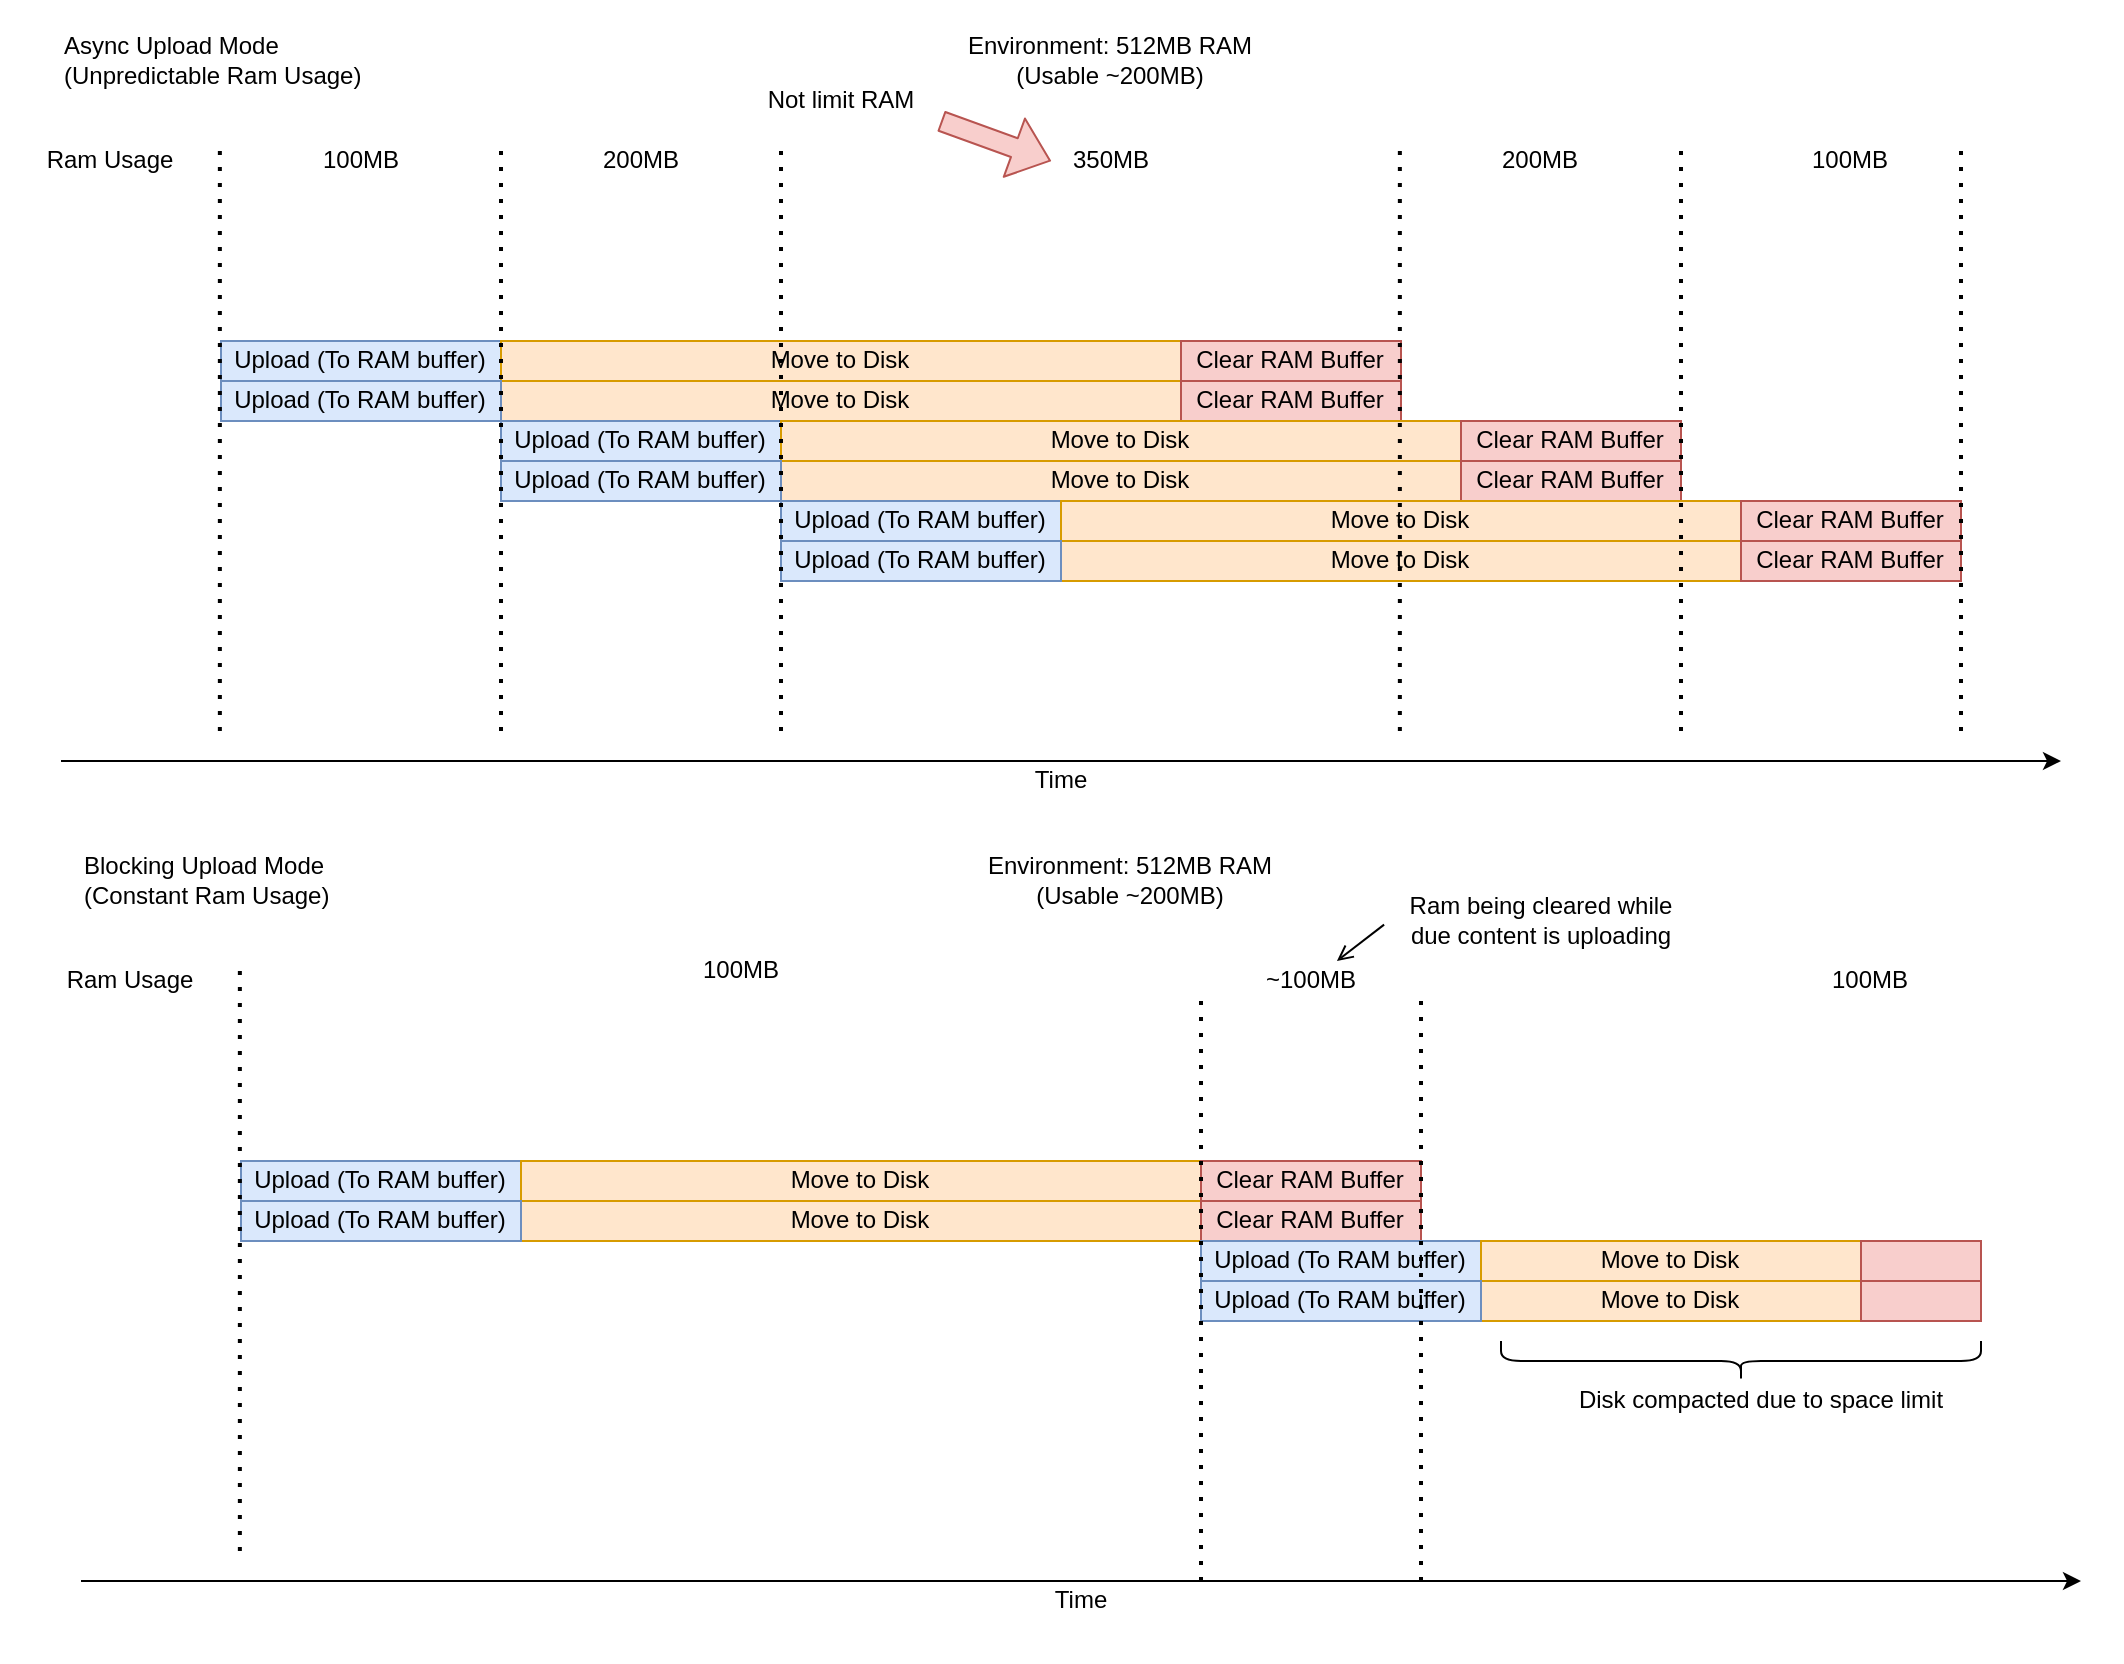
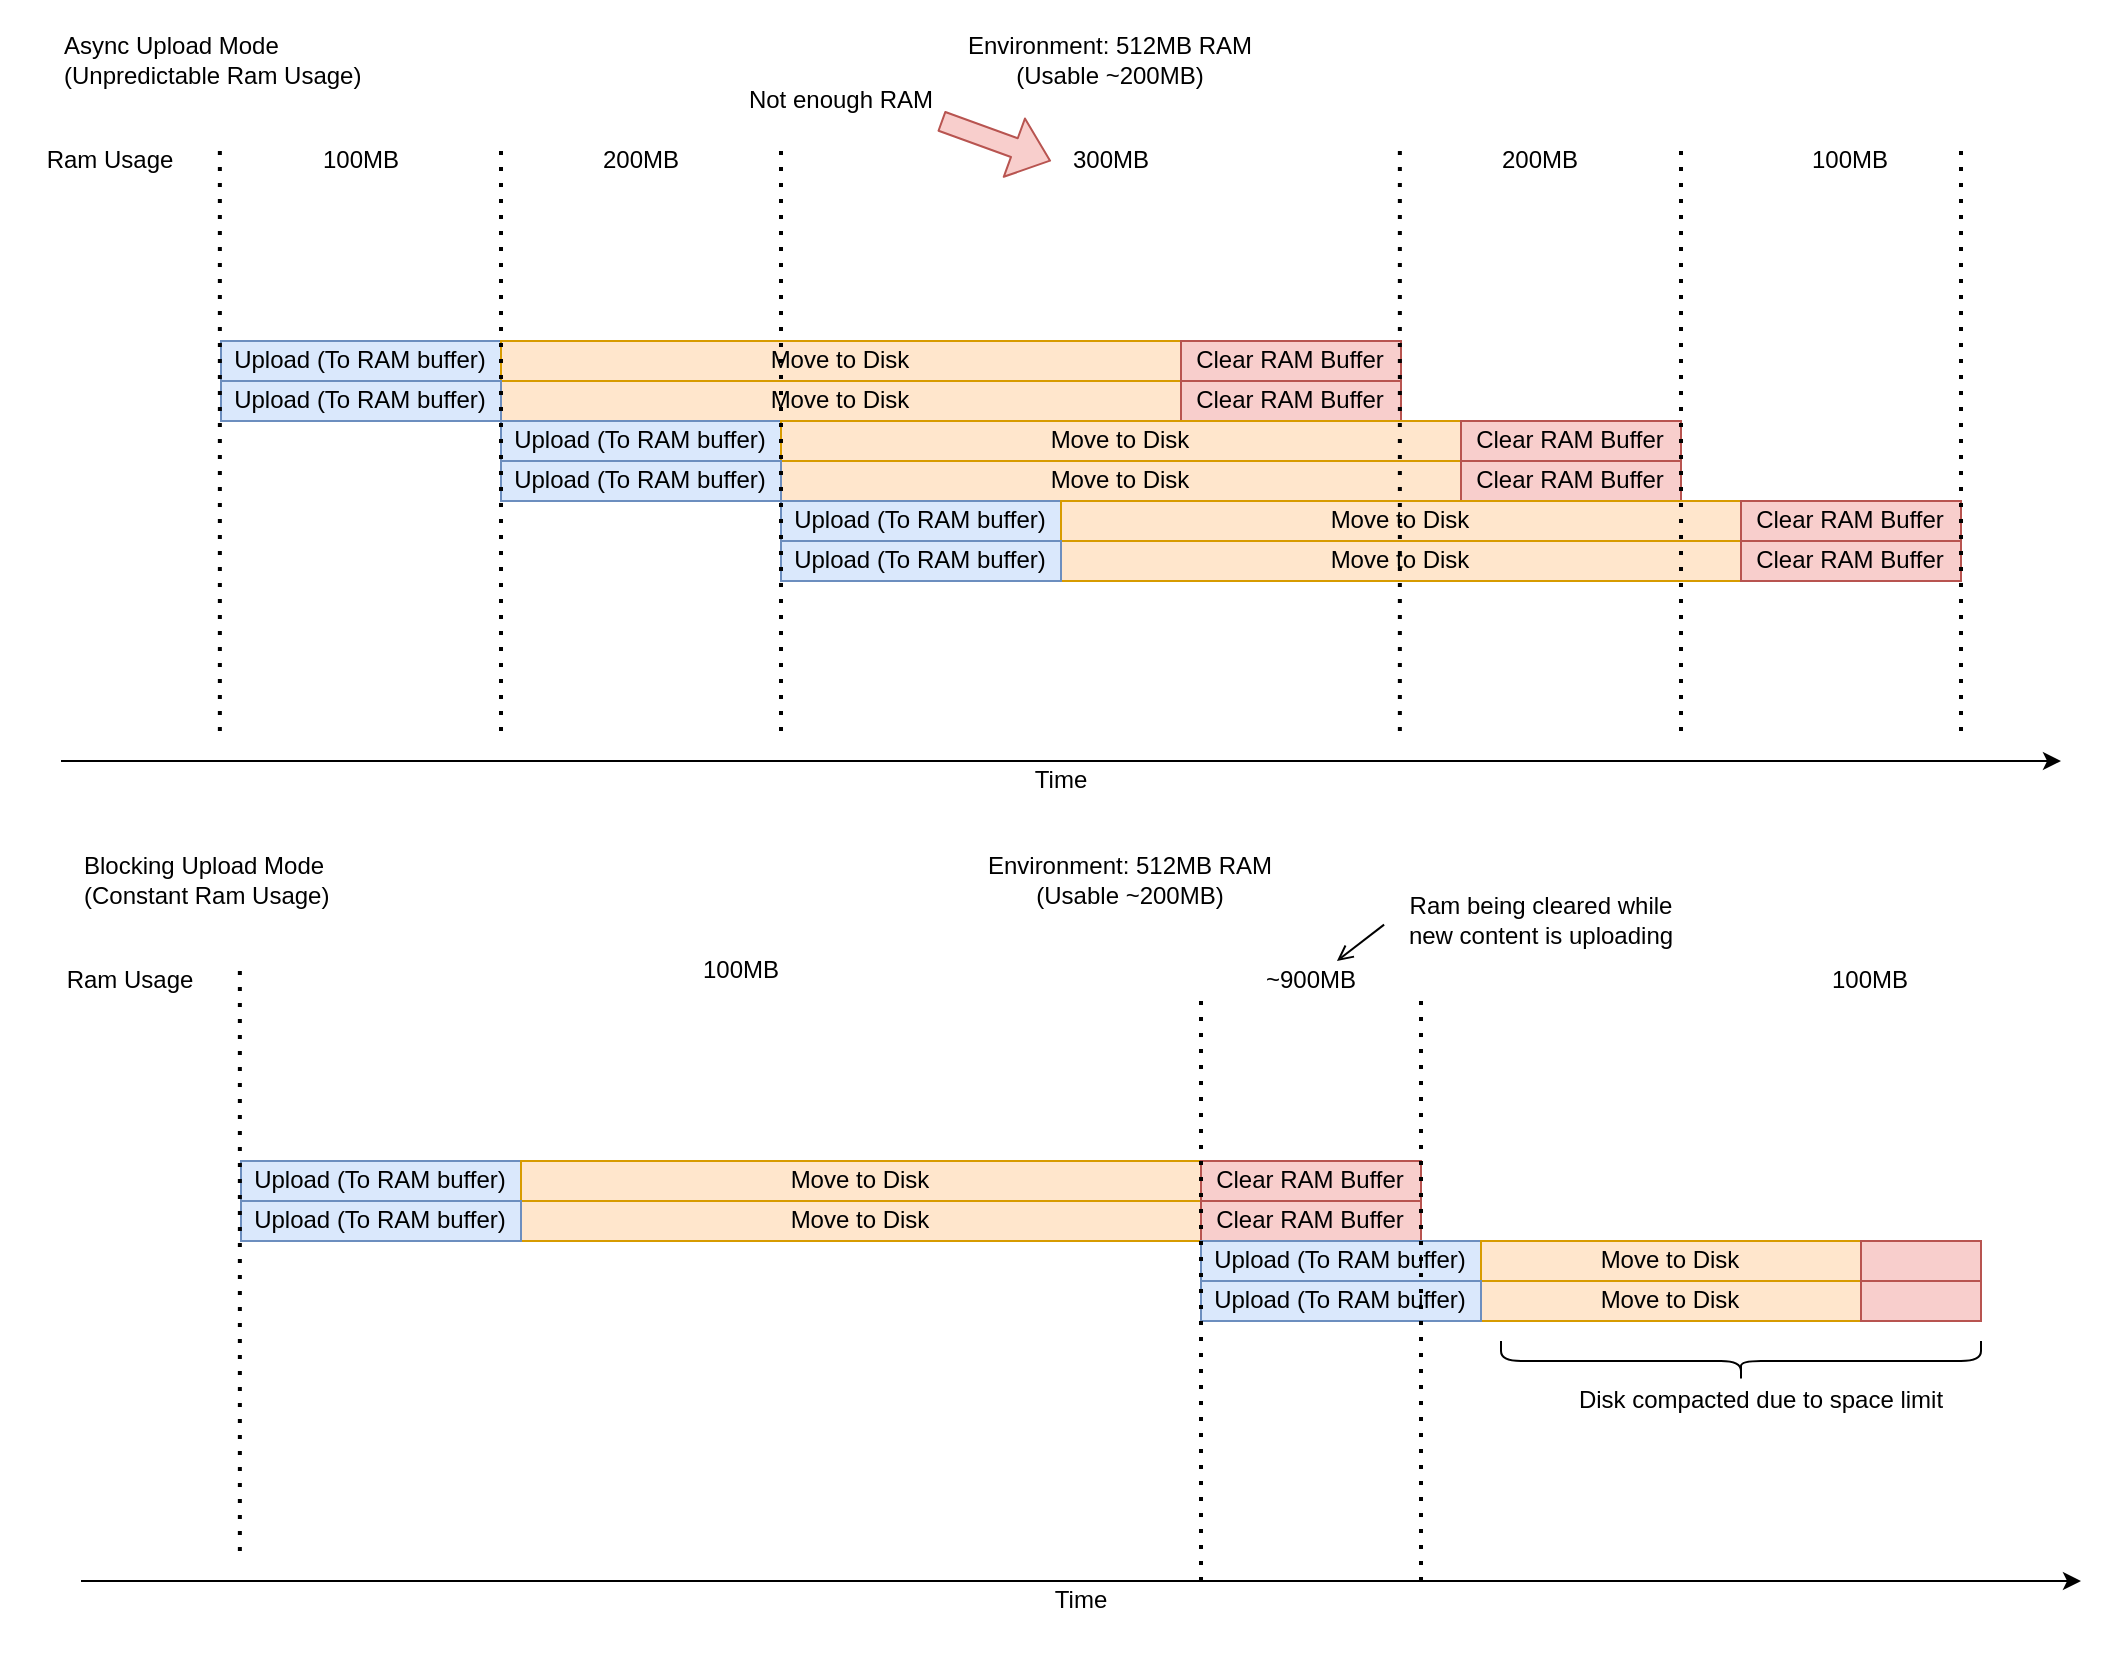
(842, 101) -> (842, 101)
(1112, 161) -> (1112, 161)
(1542, 921) -> (1542, 921)
(1312, 981) -> (1312, 981)
